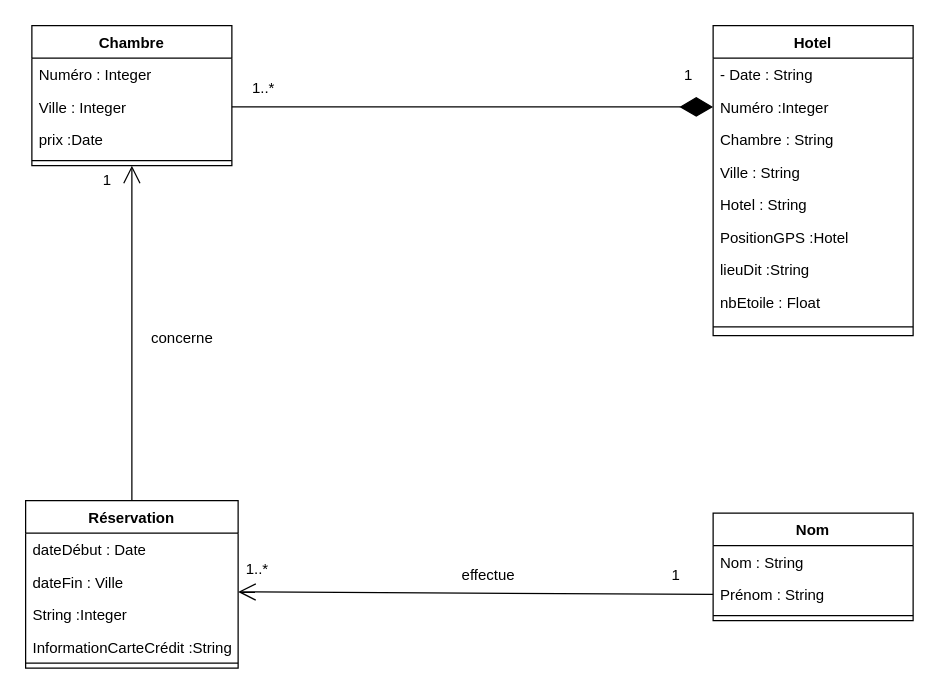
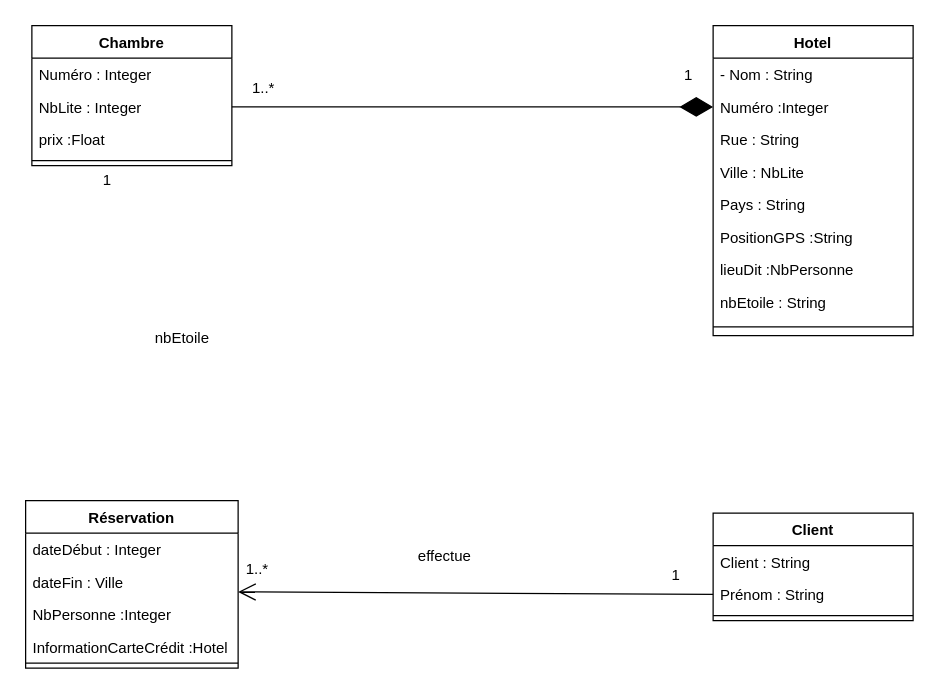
(773, 75) -> (769, 75)
(90, 108) -> (98, 108)
(75, 140) -> (77, 140)
(779, 140) -> (763, 140)
(765, 173) -> (765, 173)
(769, 205) -> (767, 205)
(786, 238) -> (790, 238)
(771, 270) -> (790, 270)
(776, 303) -> (780, 303)
(132, 335) -> none
(183, 338) -> (183, 338)
(813, 530) -> (813, 530)
(94, 550) -> (106, 550)
(763, 563) -> (771, 563)
(488, 576) -> (444, 557)
(90, 615) -> (108, 615)
(149, 648) -> (145, 648)
